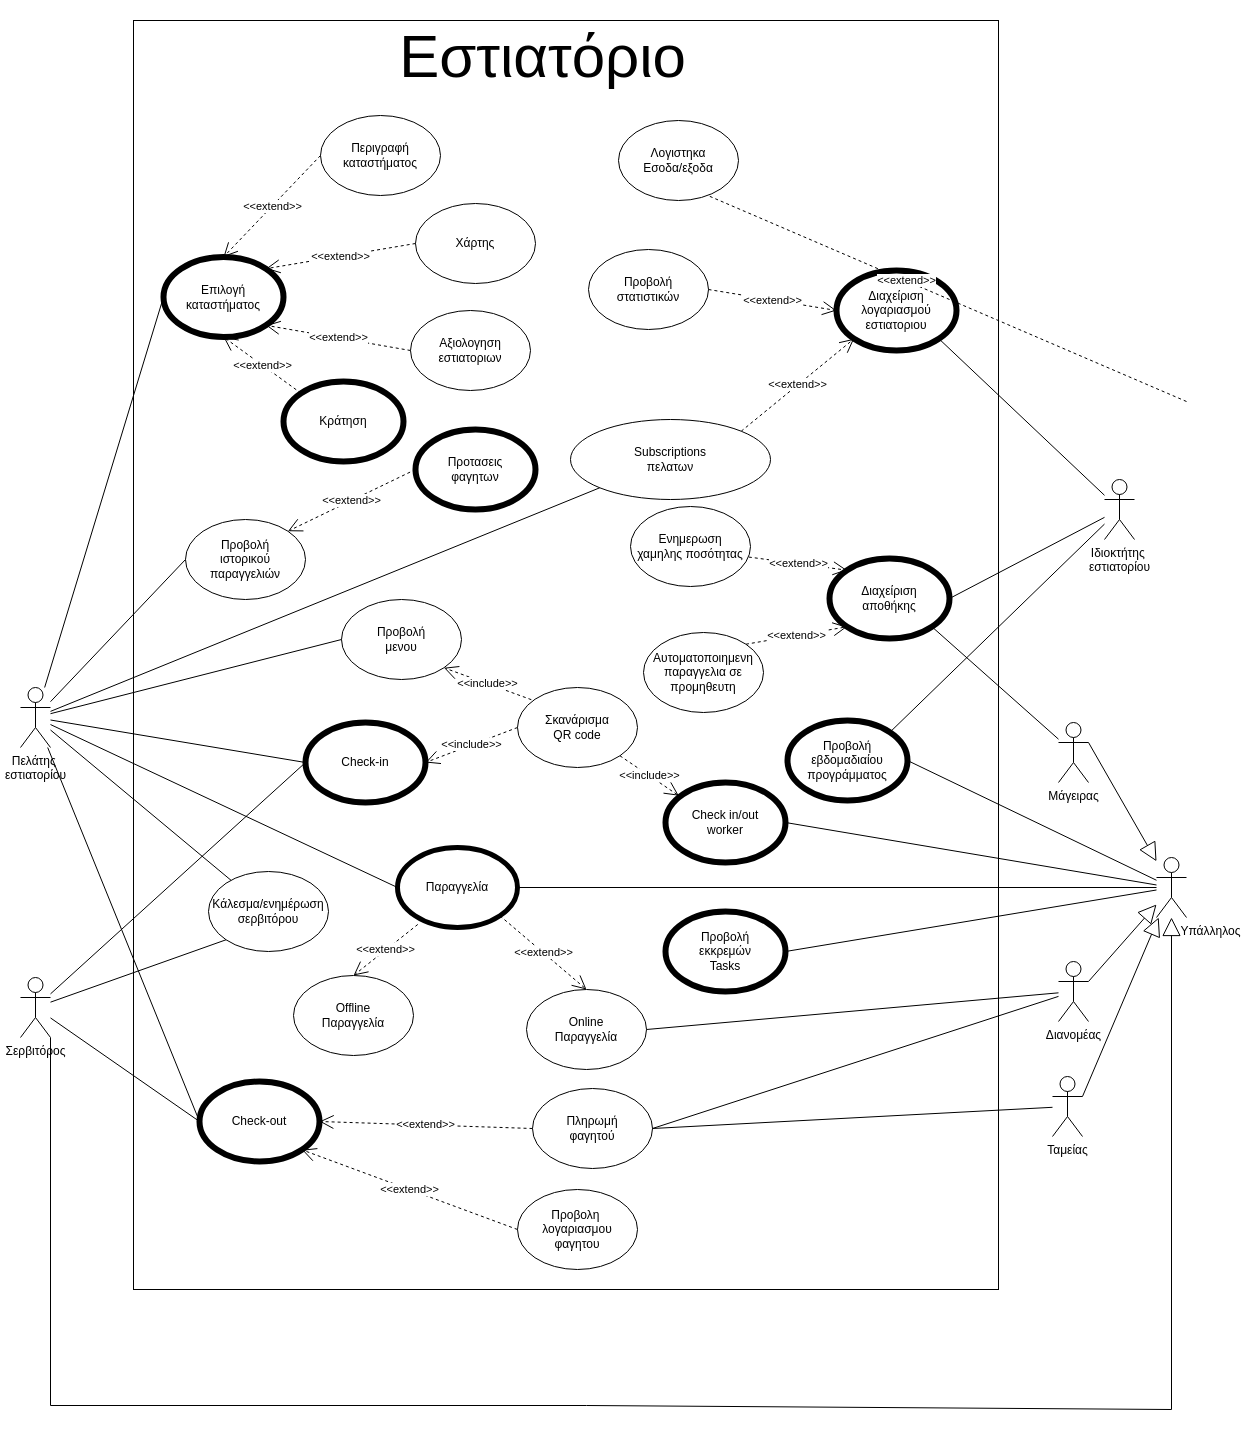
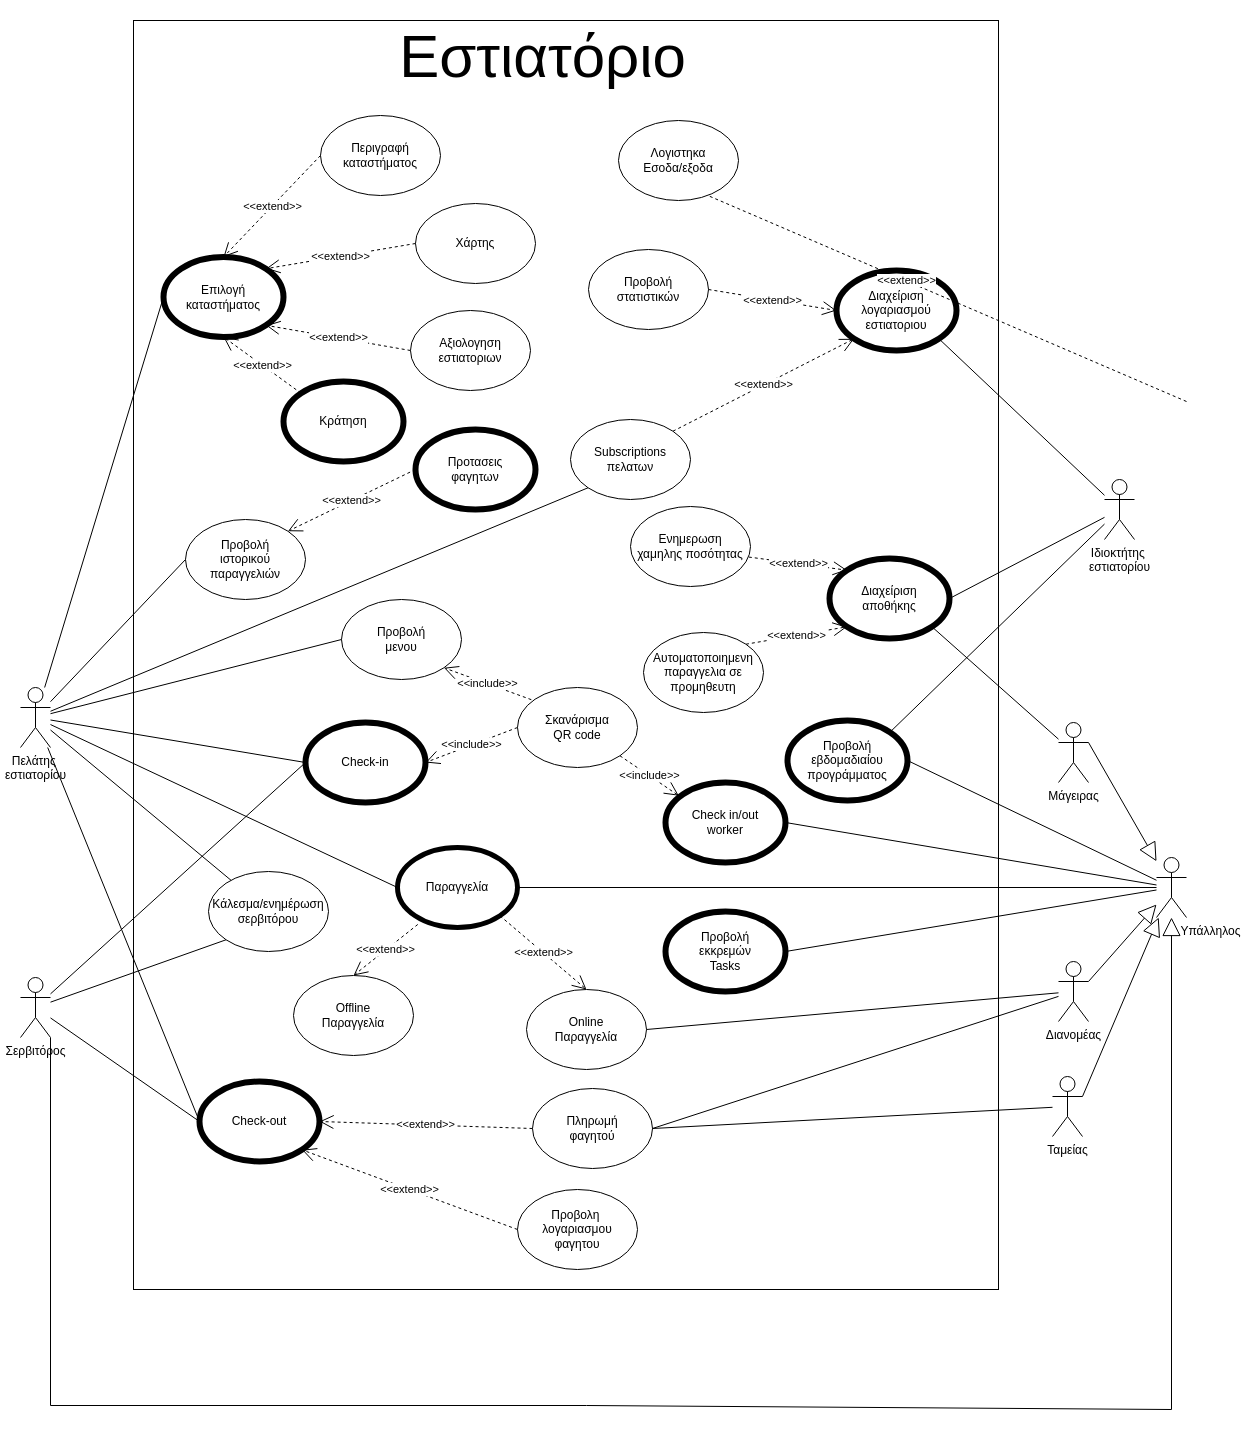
(671, 460) -> (631, 460)
